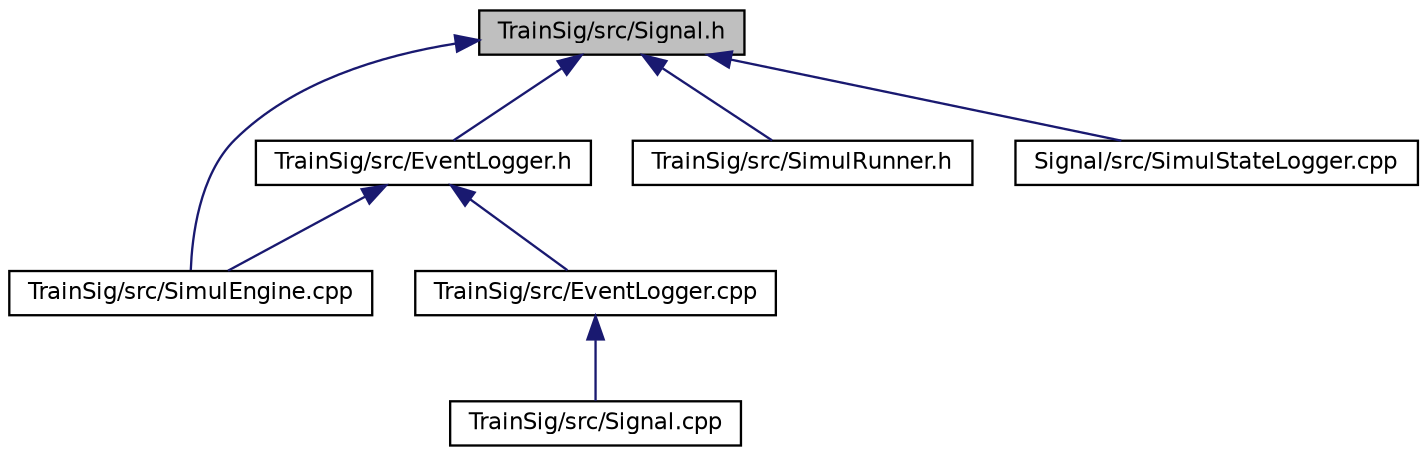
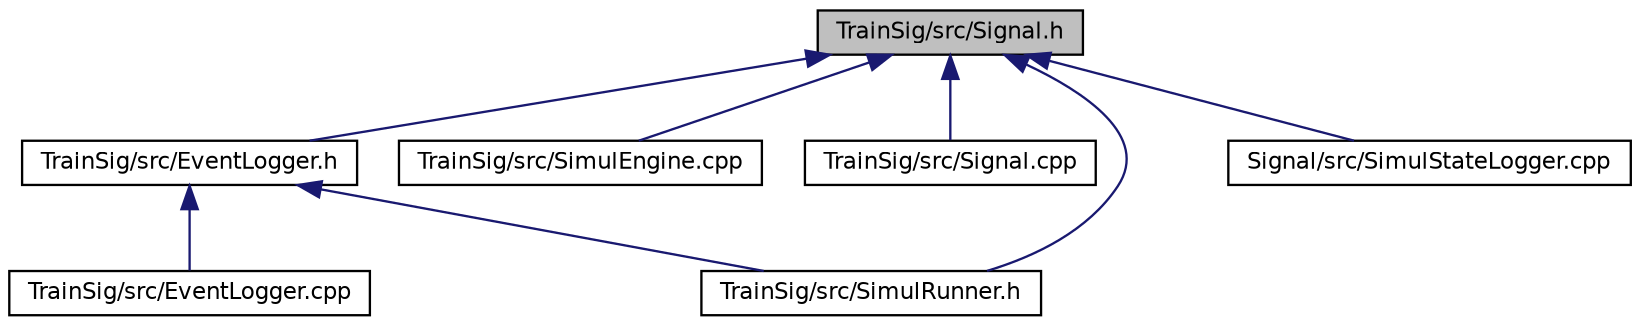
(297, 234) -> (542, 230)
(596, 370) -> (950, 110)
